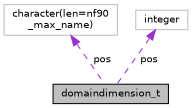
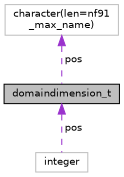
(61, 20) -> (62, 20)
(133, 61) -> (62, 133)
